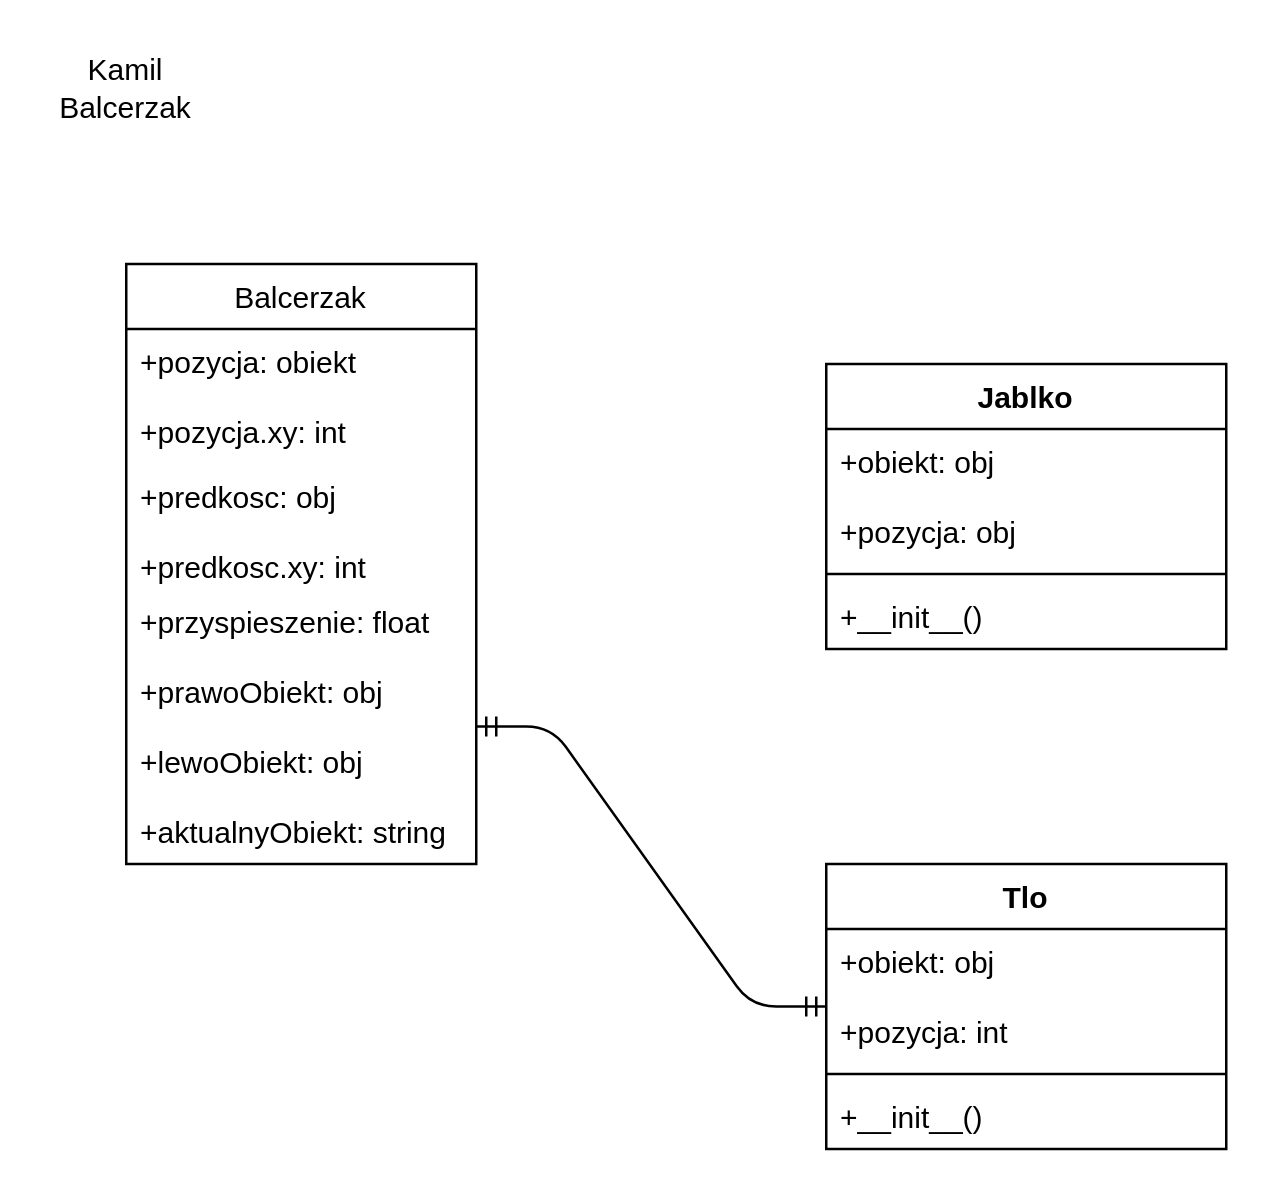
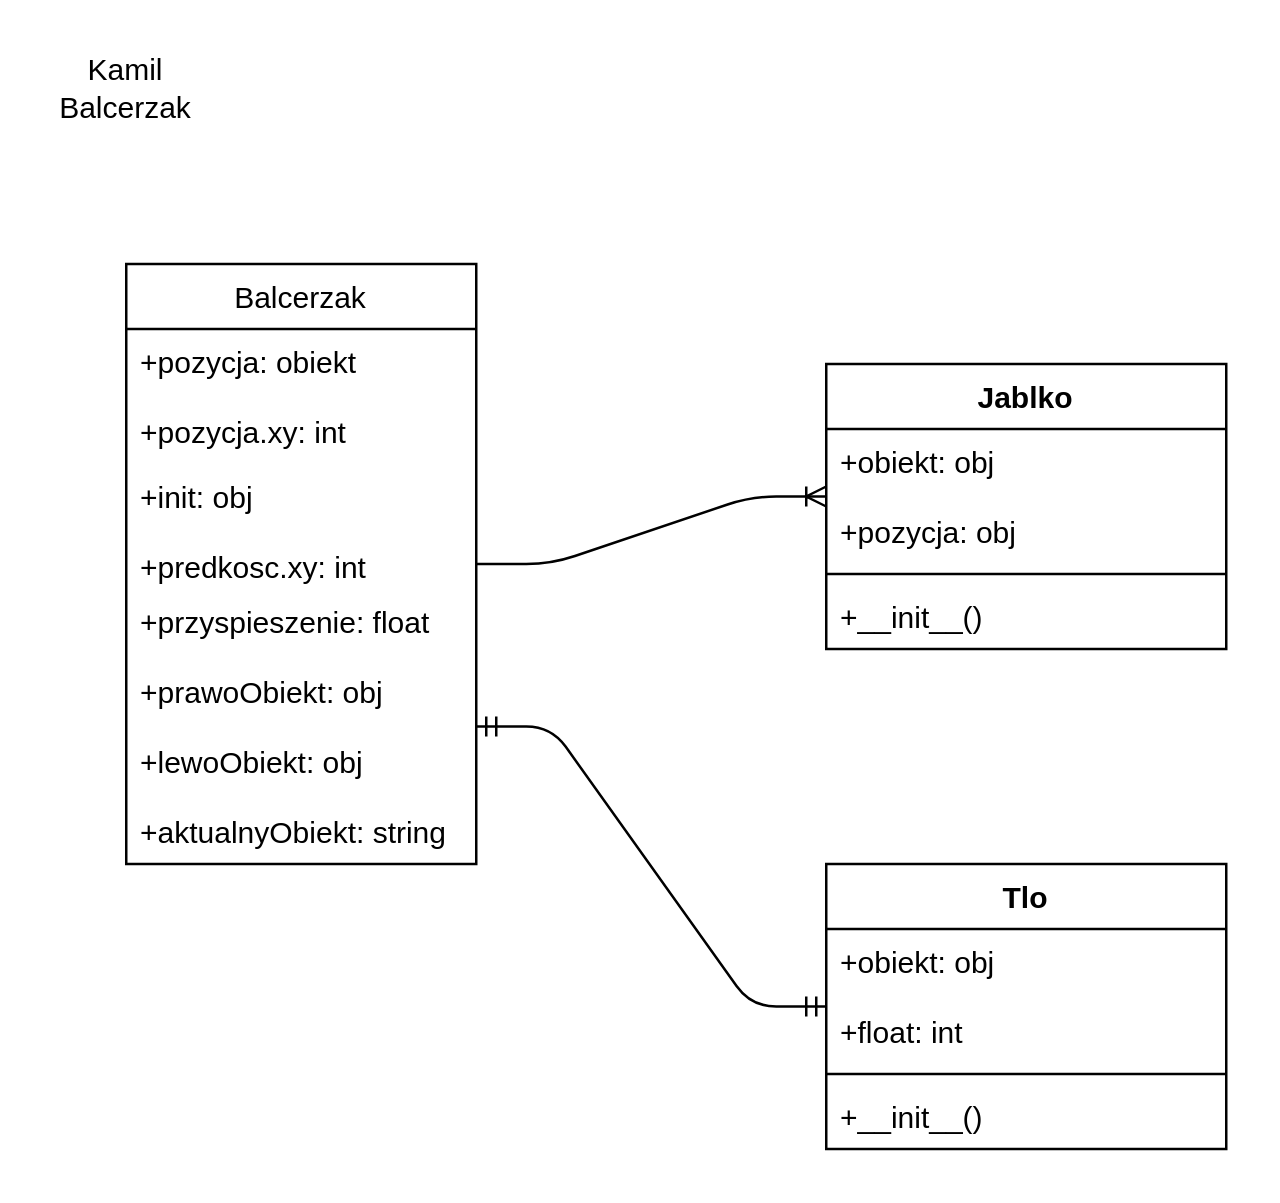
(250, 498) -> (208, 498)
none -> (649, 531)
(929, 963) -> (929, 963)
